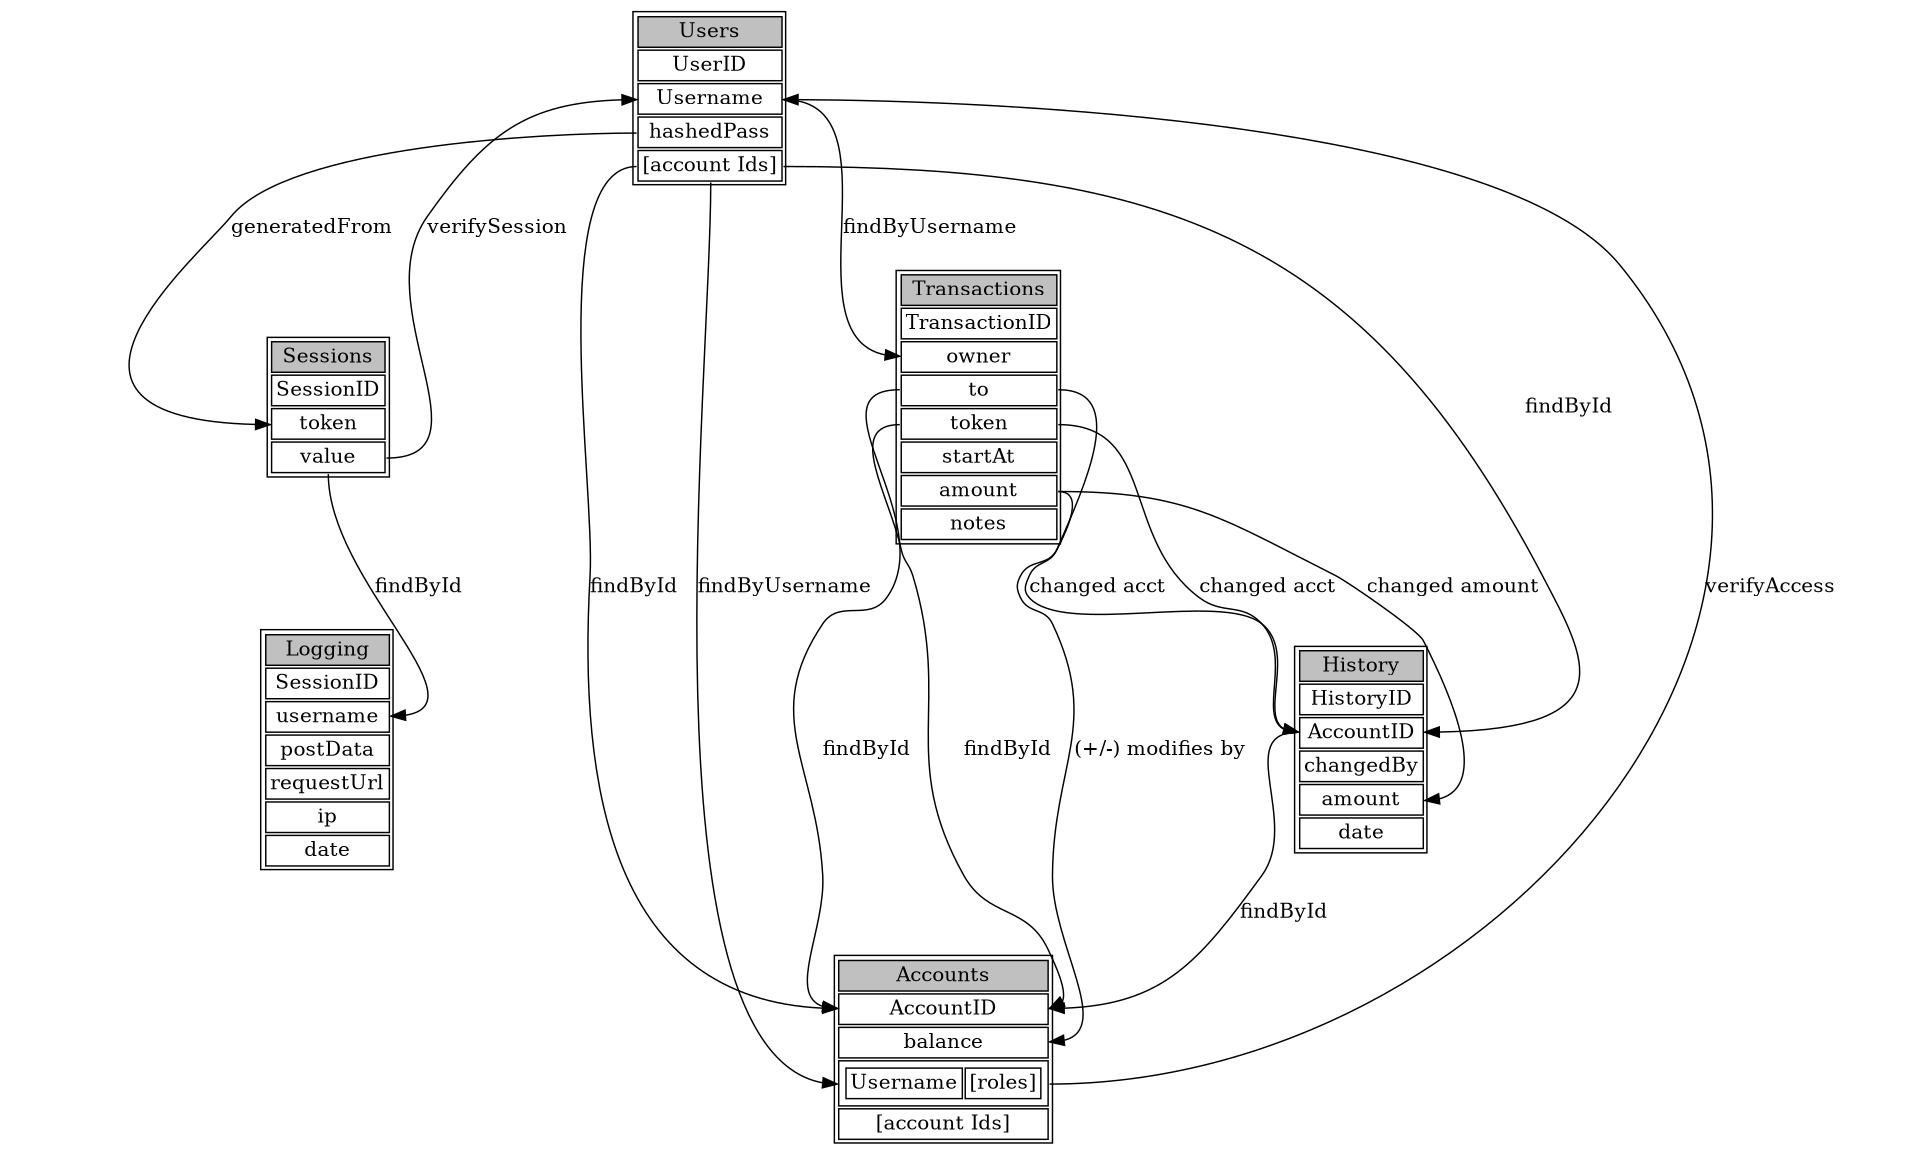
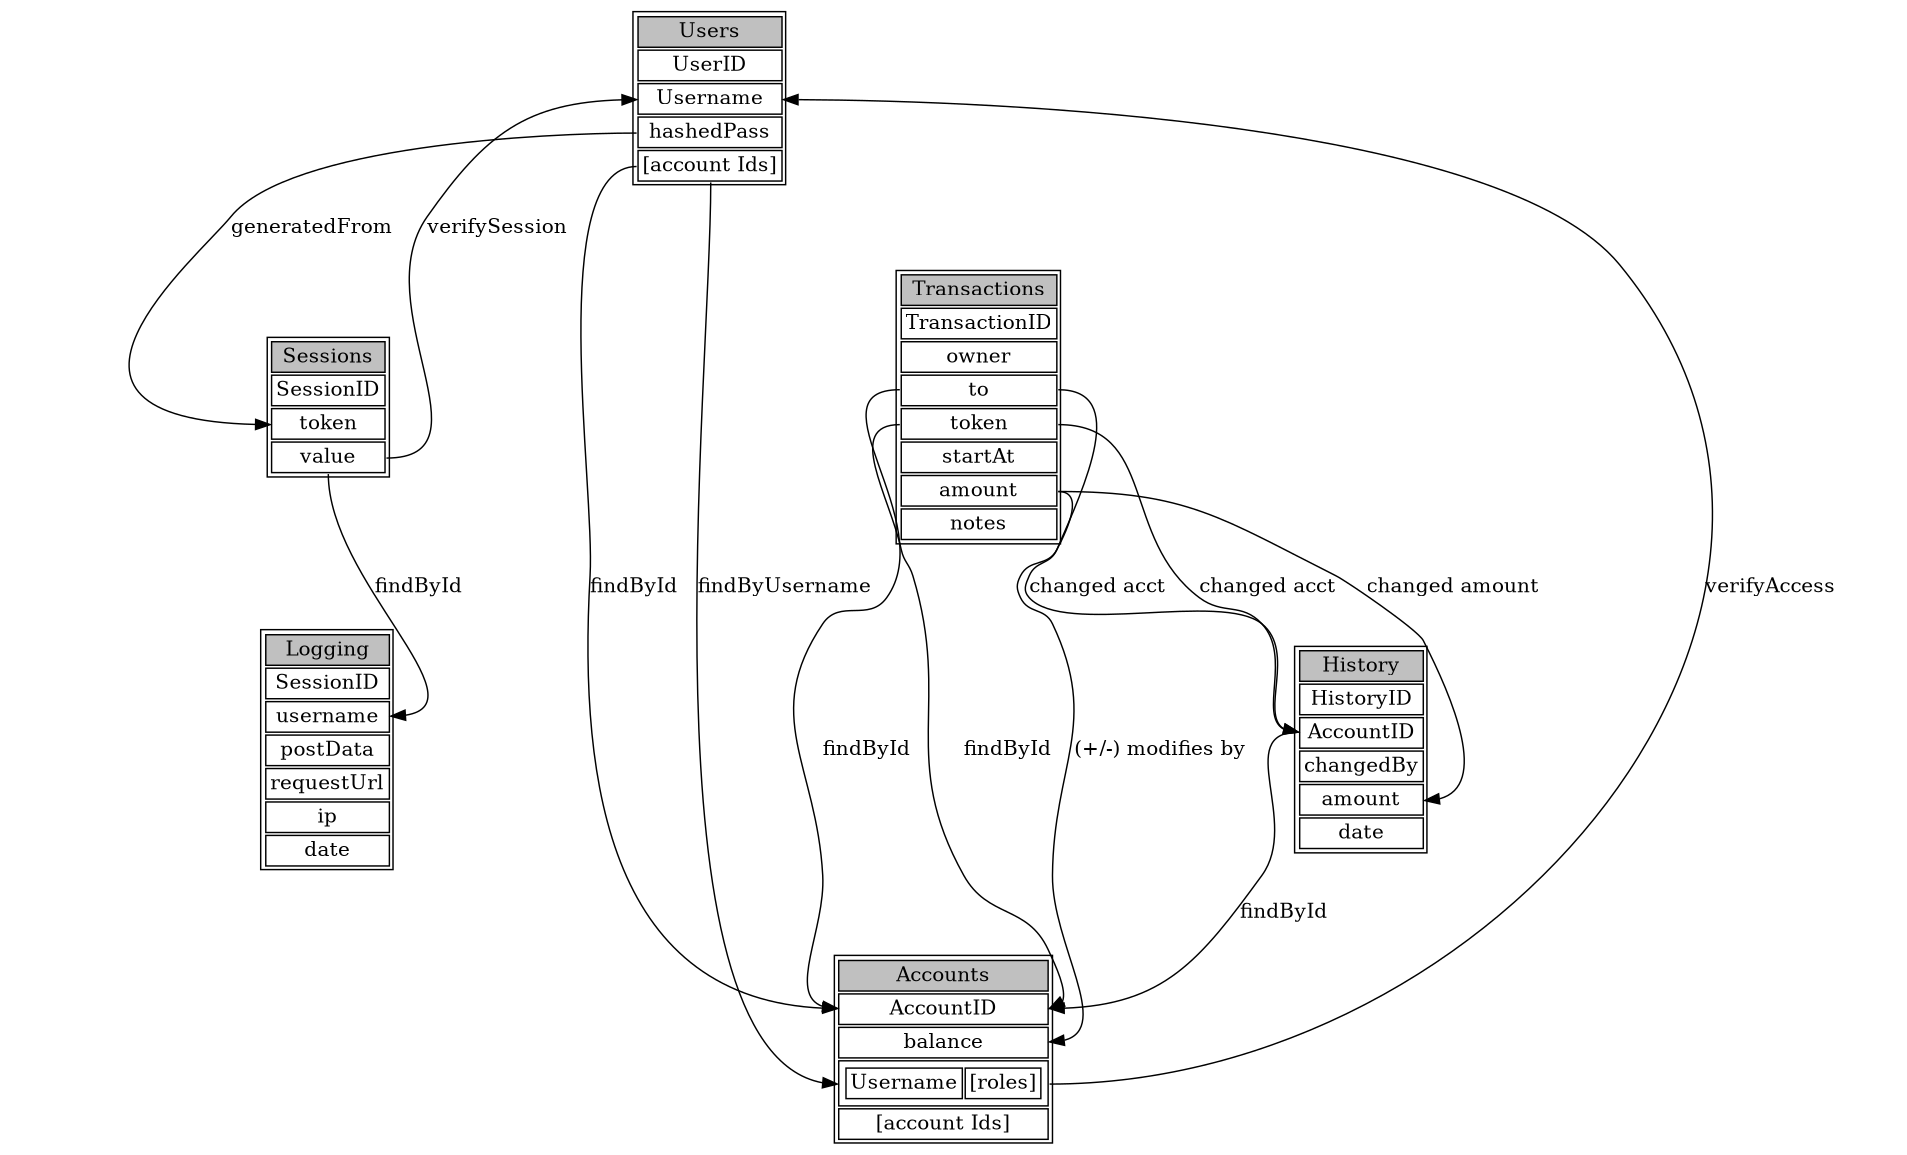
(842, 221) -> none
(1347, 317) -> none
